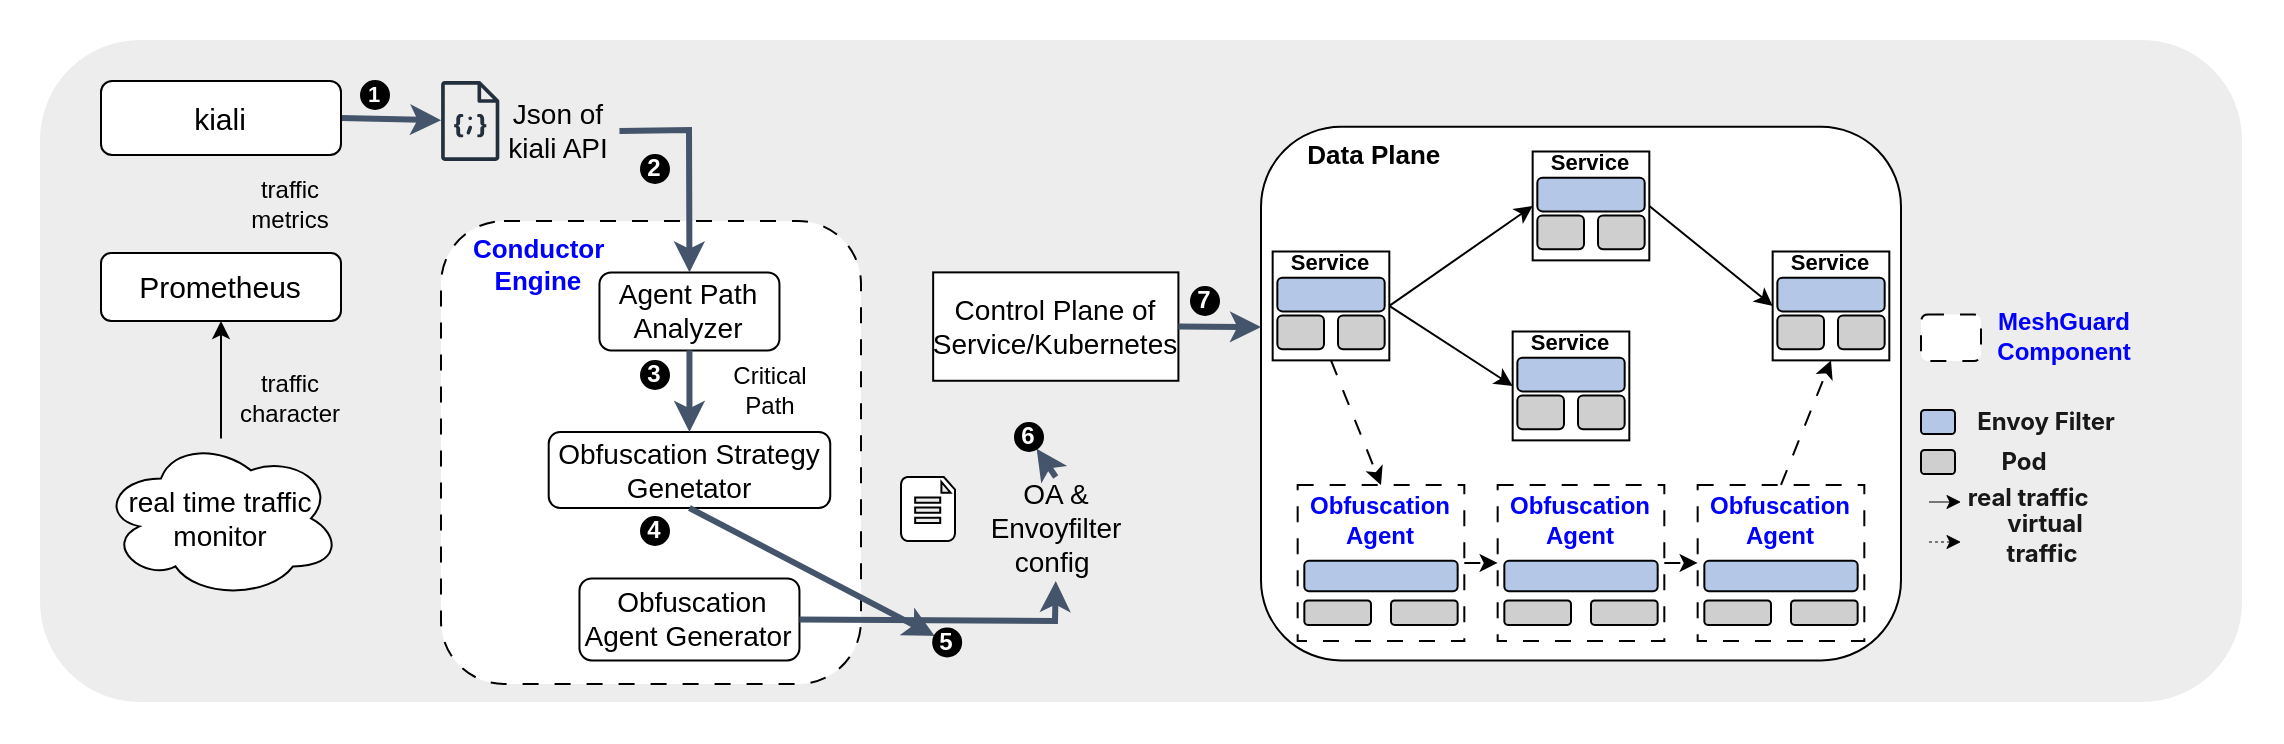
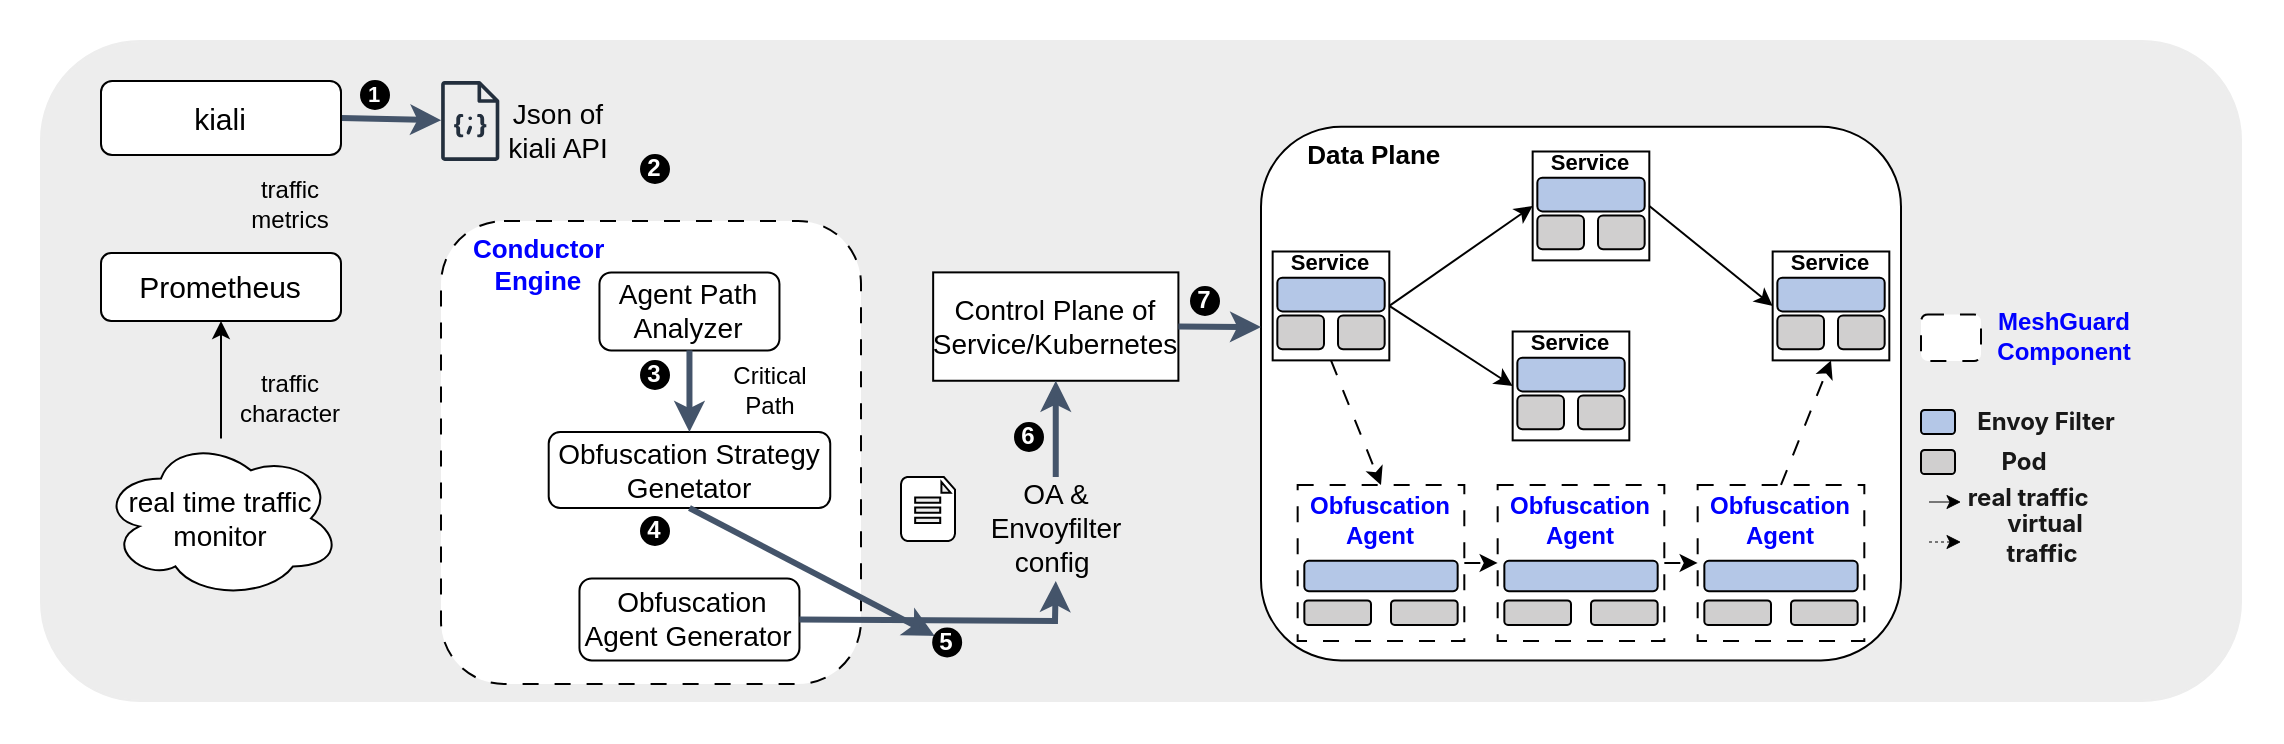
(689, 156) -> none
(1052, 472) -> (1056, 439)
